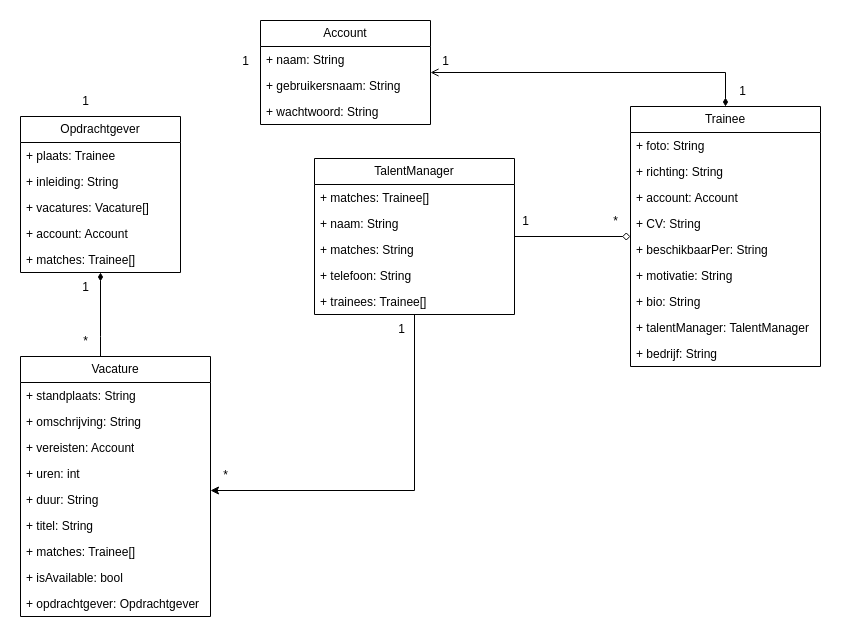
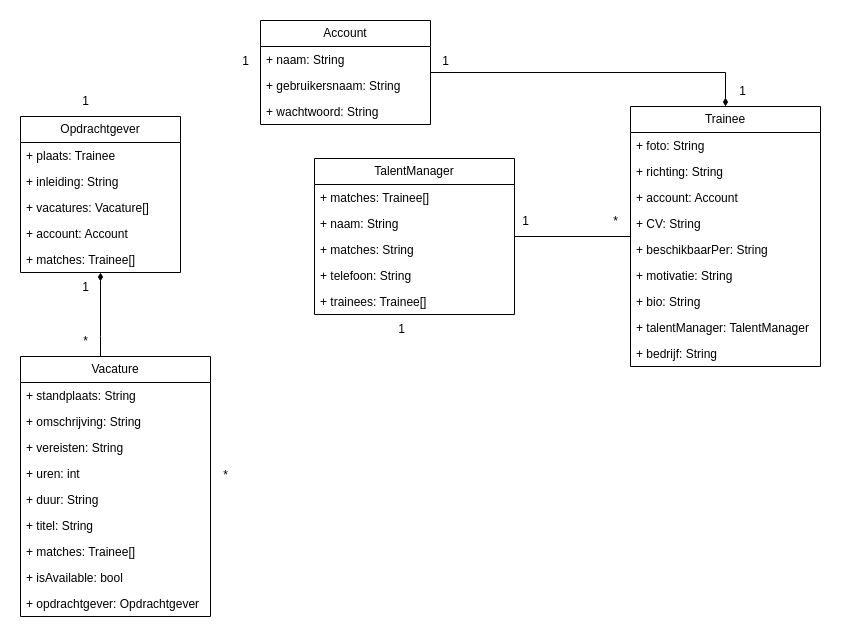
(436, 73) -> (436, 73)
(622, 237) -> (626, 237)
(87, 449) -> (83, 449)
(404, 491) -> none
